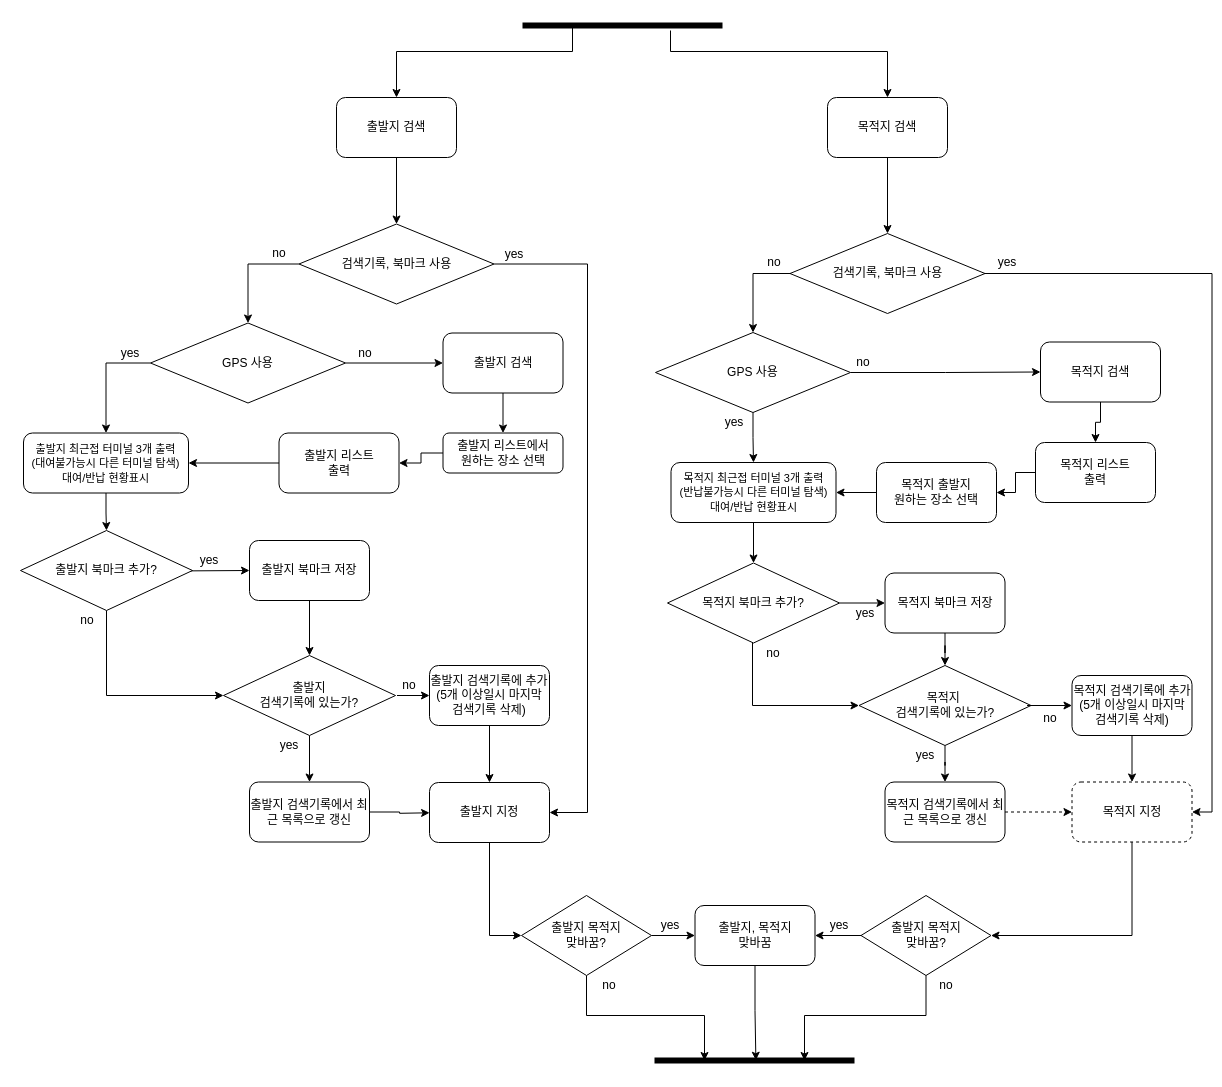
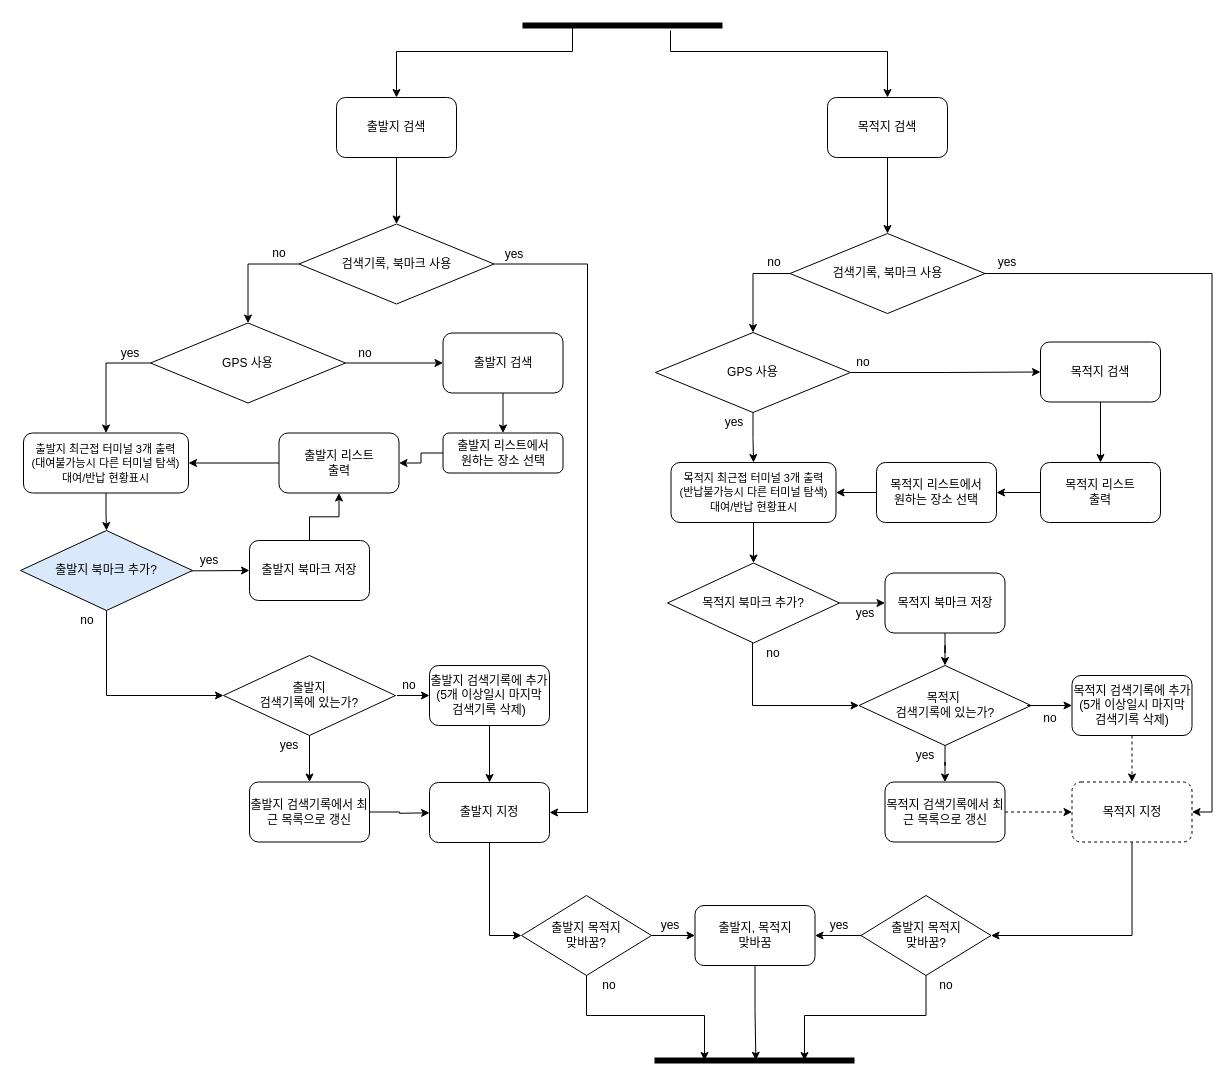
(1096, 473) -> (1101, 493)
(937, 493) -> (937, 493)
(107, 571) -> (107, 571)
(310, 625) -> (321, 517)
(1132, 754) -> (1132, 754)
